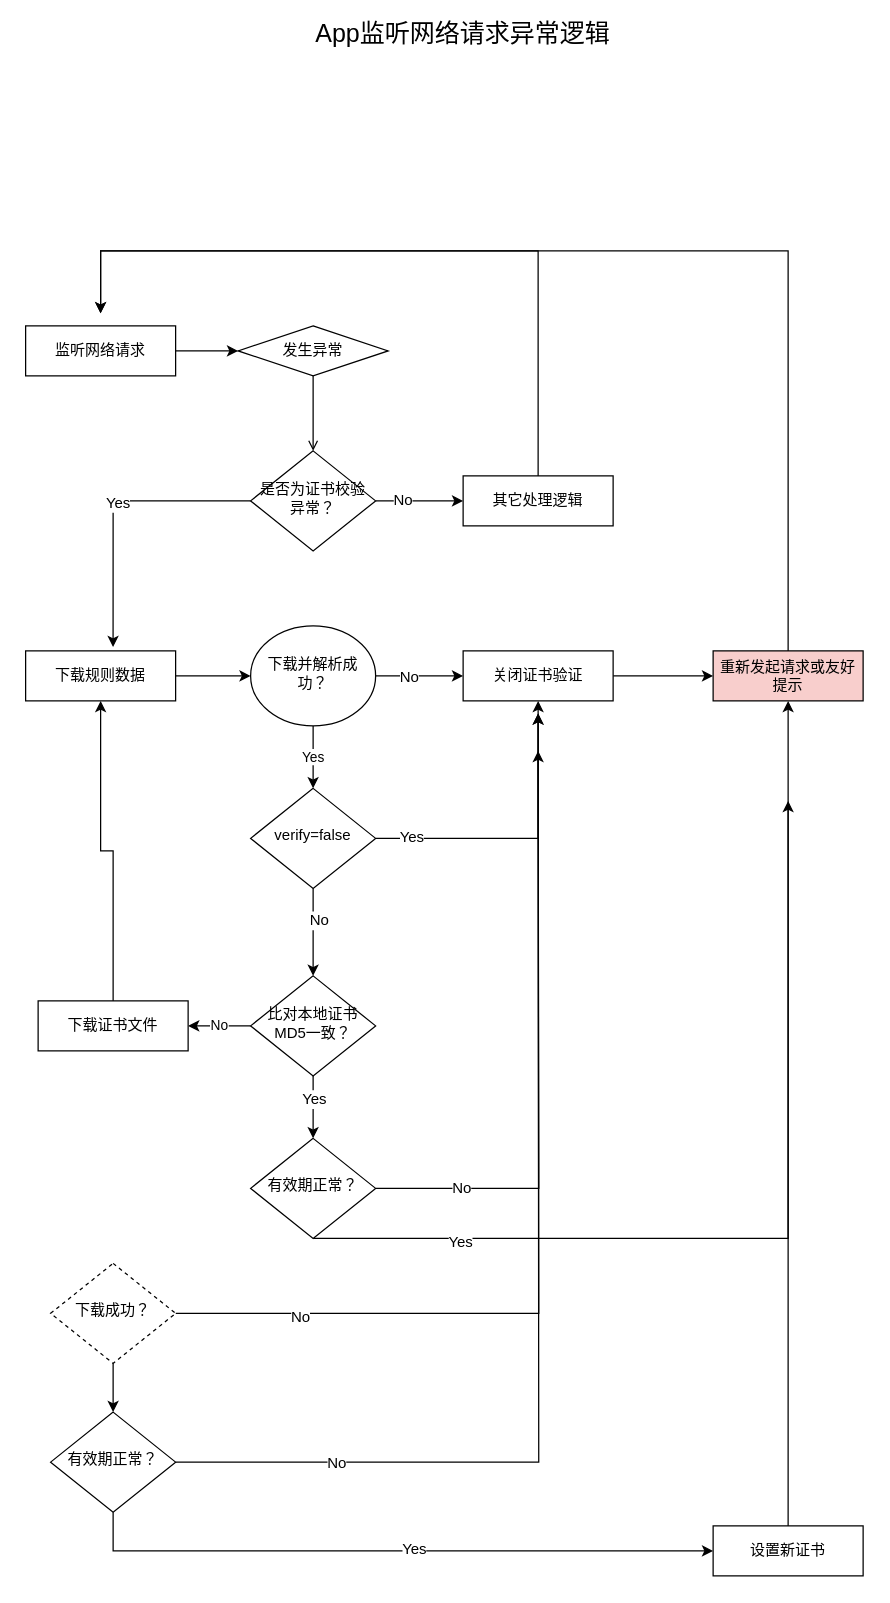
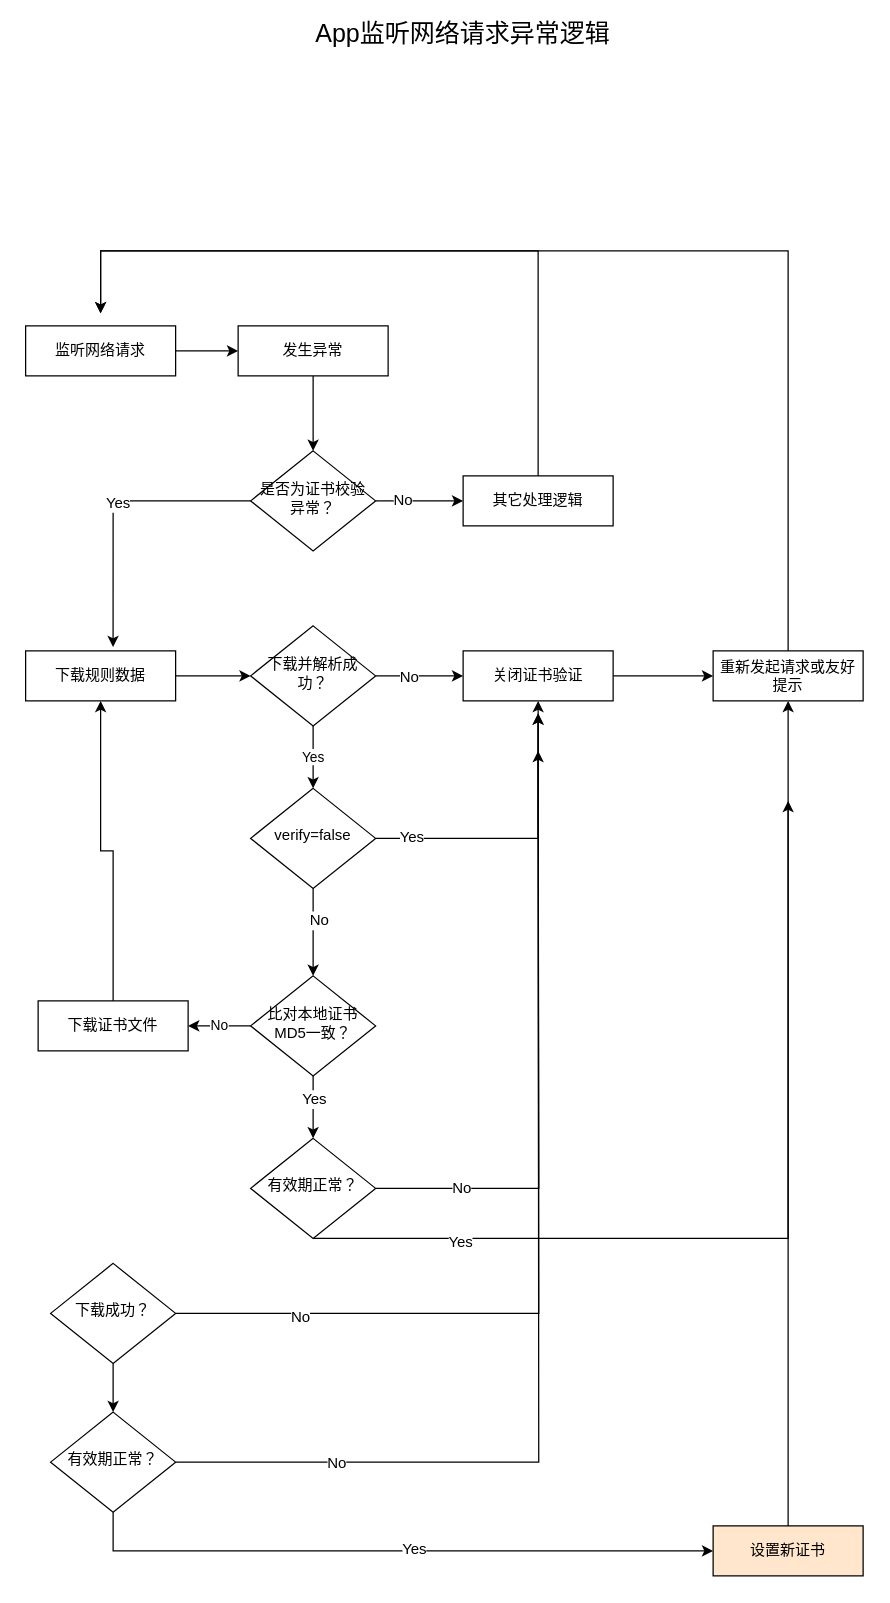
(313, 351) -> (313, 351)
(313, 442) -> (313, 441)
(313, 676) -> (313, 676)
(788, 676) -> (788, 676)
(113, 1313) -> (113, 1313)
(788, 1551) -> (788, 1551)
